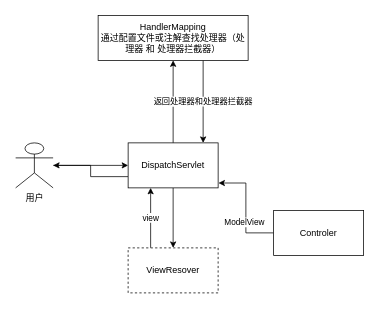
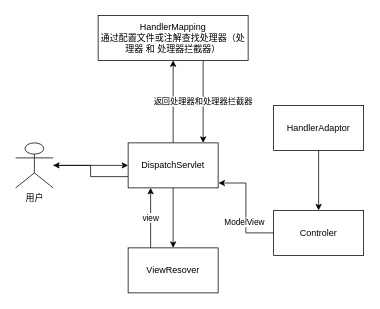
none -> (318, 128)
none -> (318, 177)
(173, 270) -> (173, 270)
